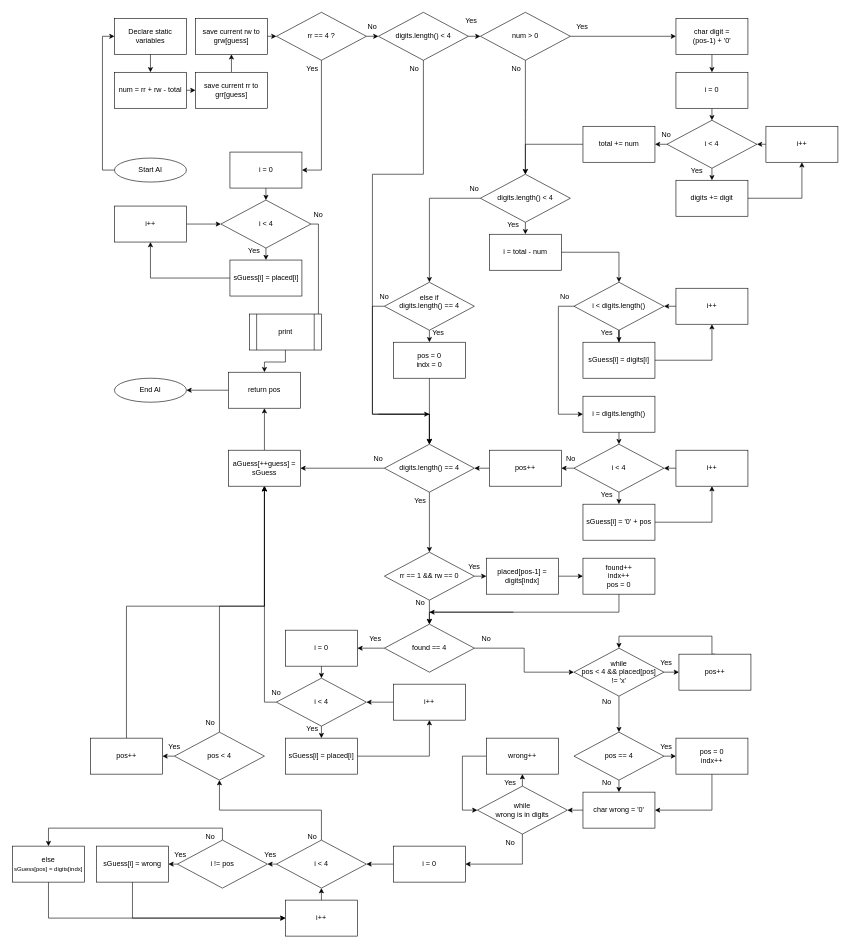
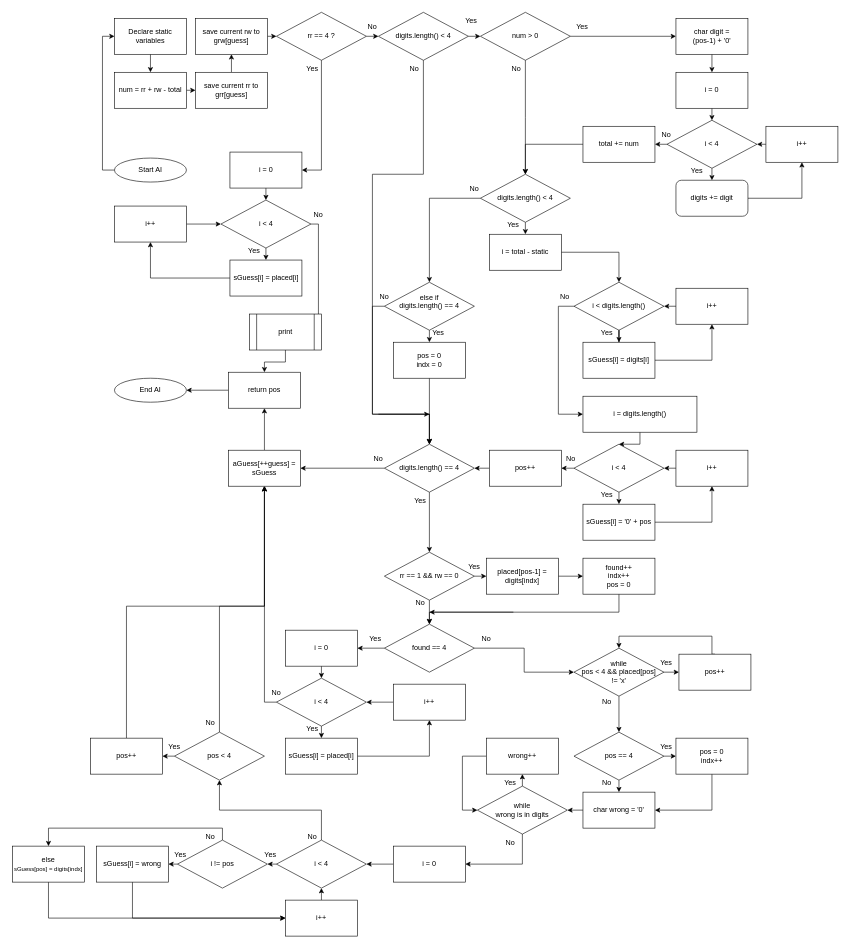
(712, 198) -> (712, 198)
(525, 252) -> (525, 252)
(619, 414) -> (640, 414)
